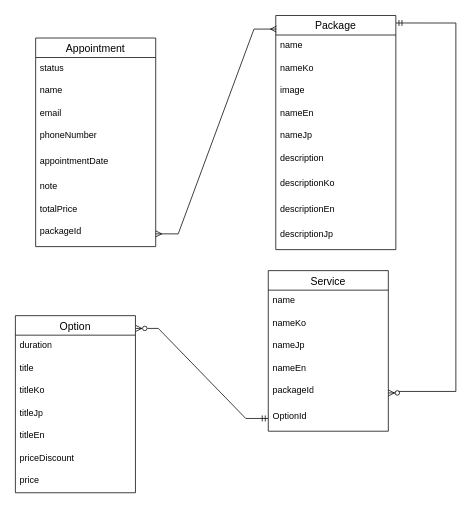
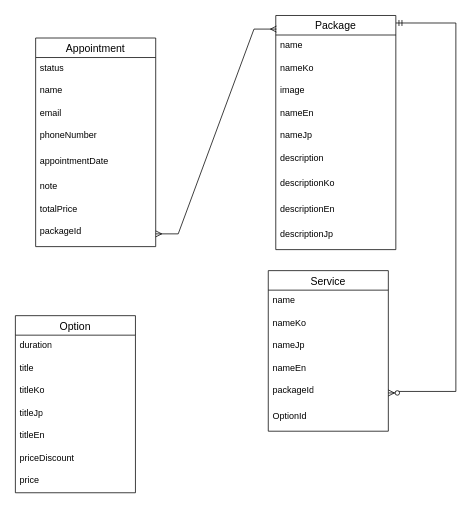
(204, 375) -> none
